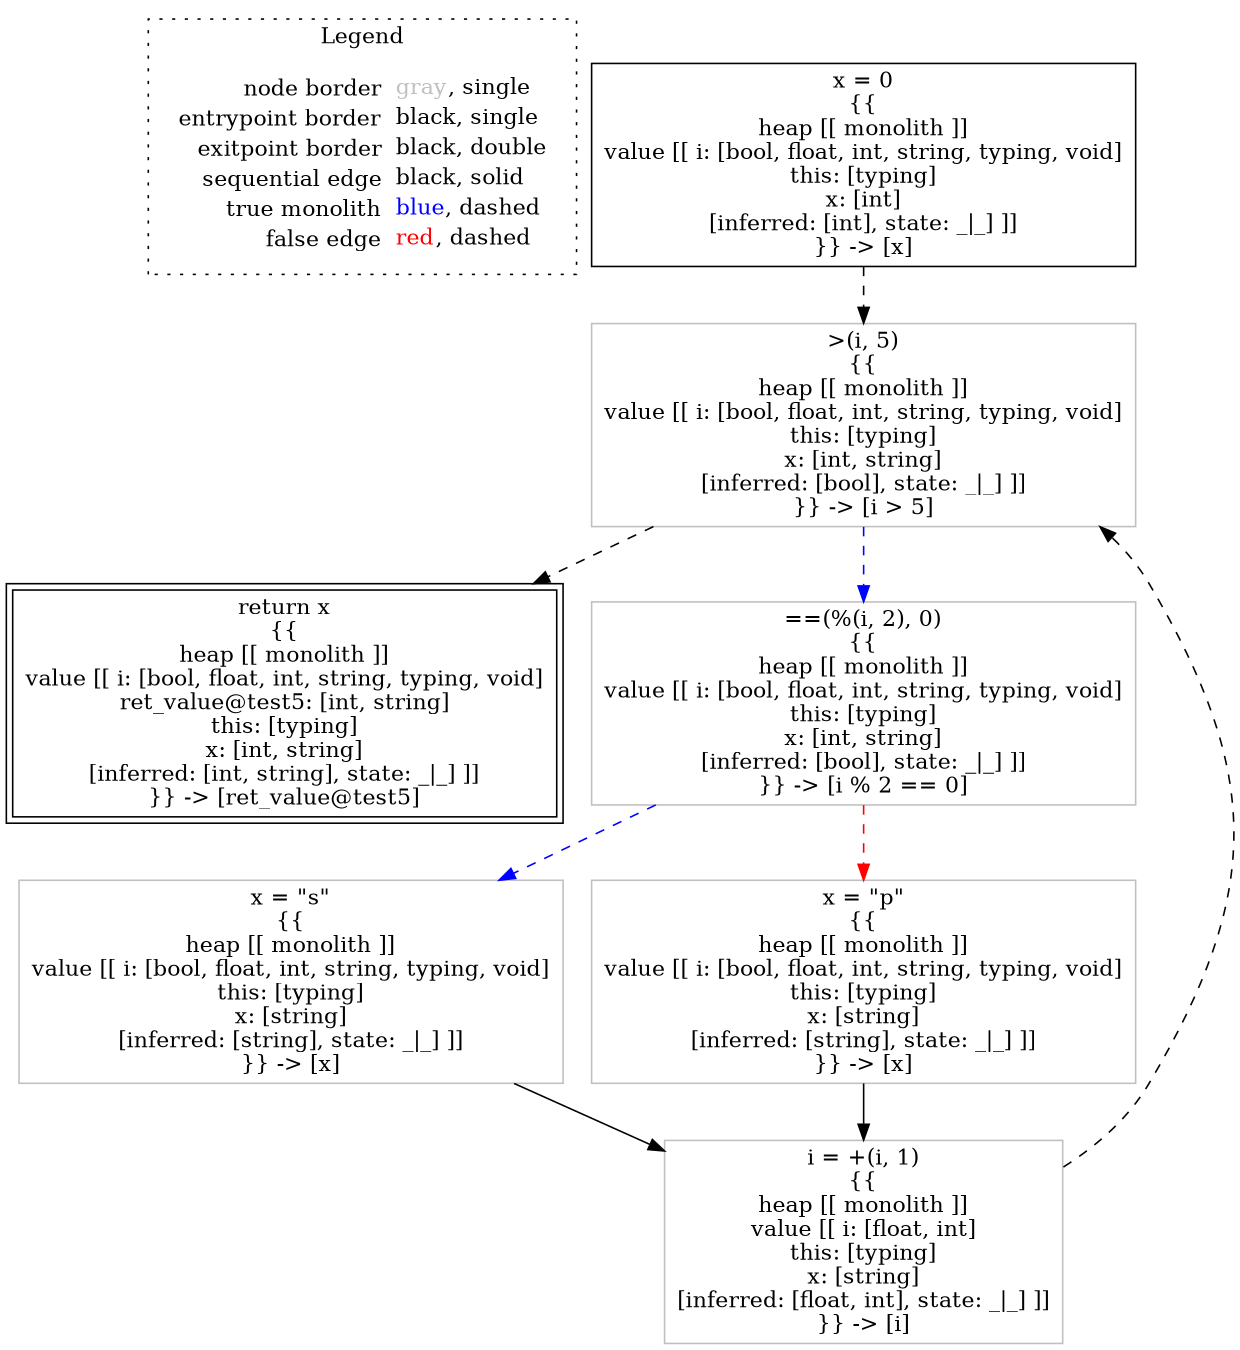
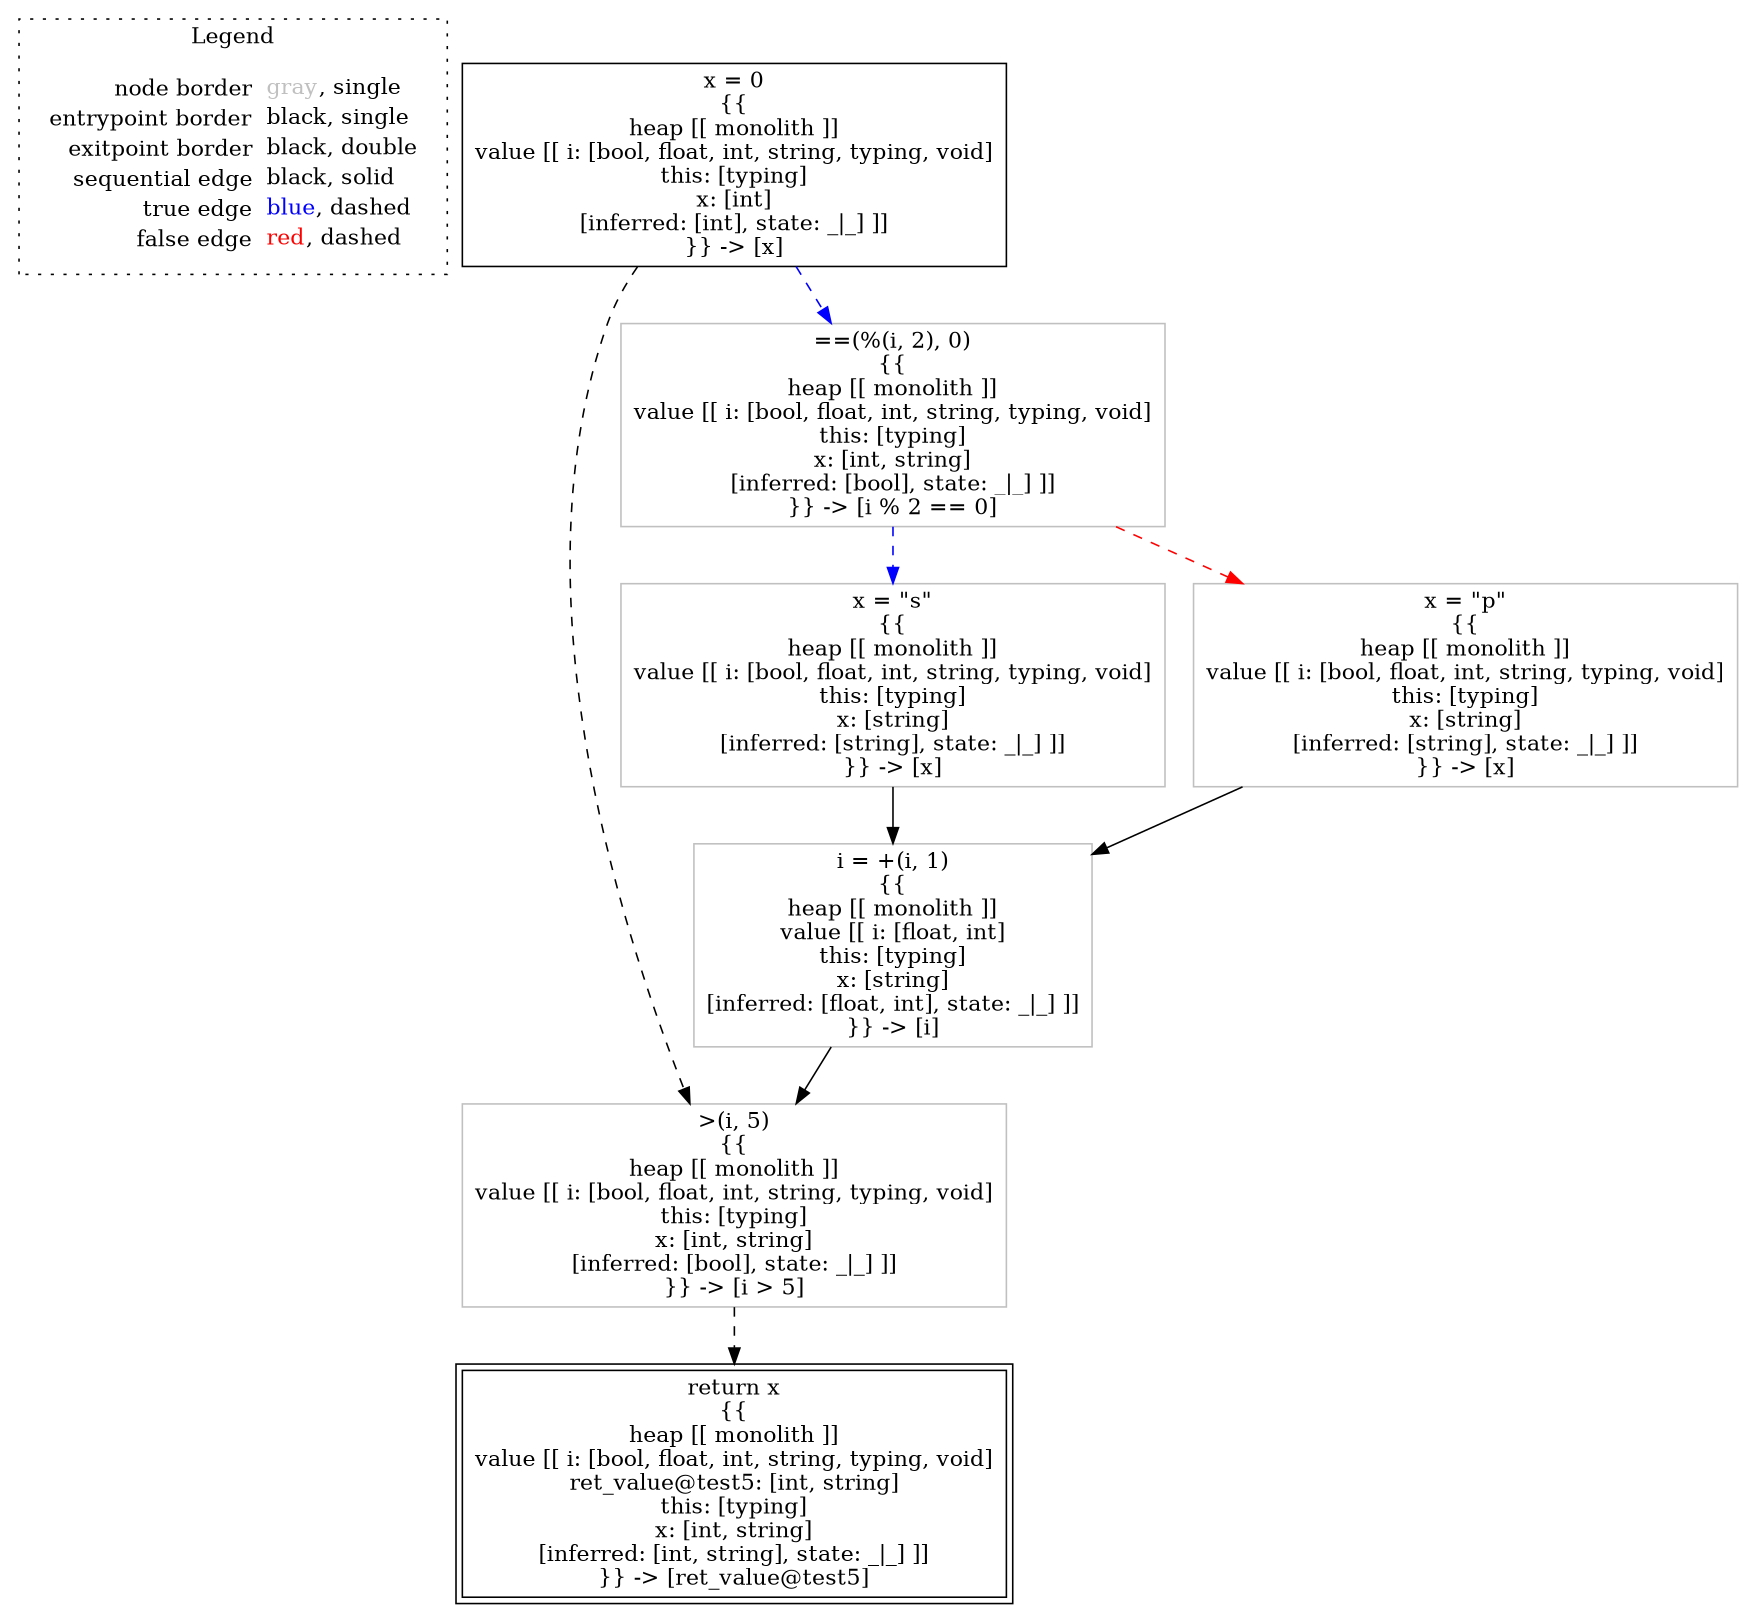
(308, 209) -> (201, 209)
(864, 556) -> (809, 288)
(1231, 864) -> (818, 1068)
